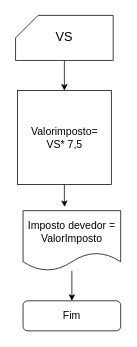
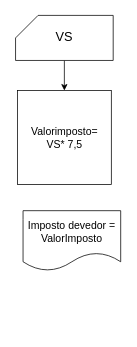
(64, 192) -> none
(72, 294) -> none
(72, 315) -> none
